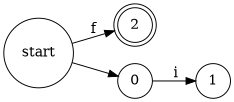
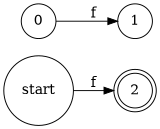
(91, 68) -> none
(176, 74) -> (94, 14)
